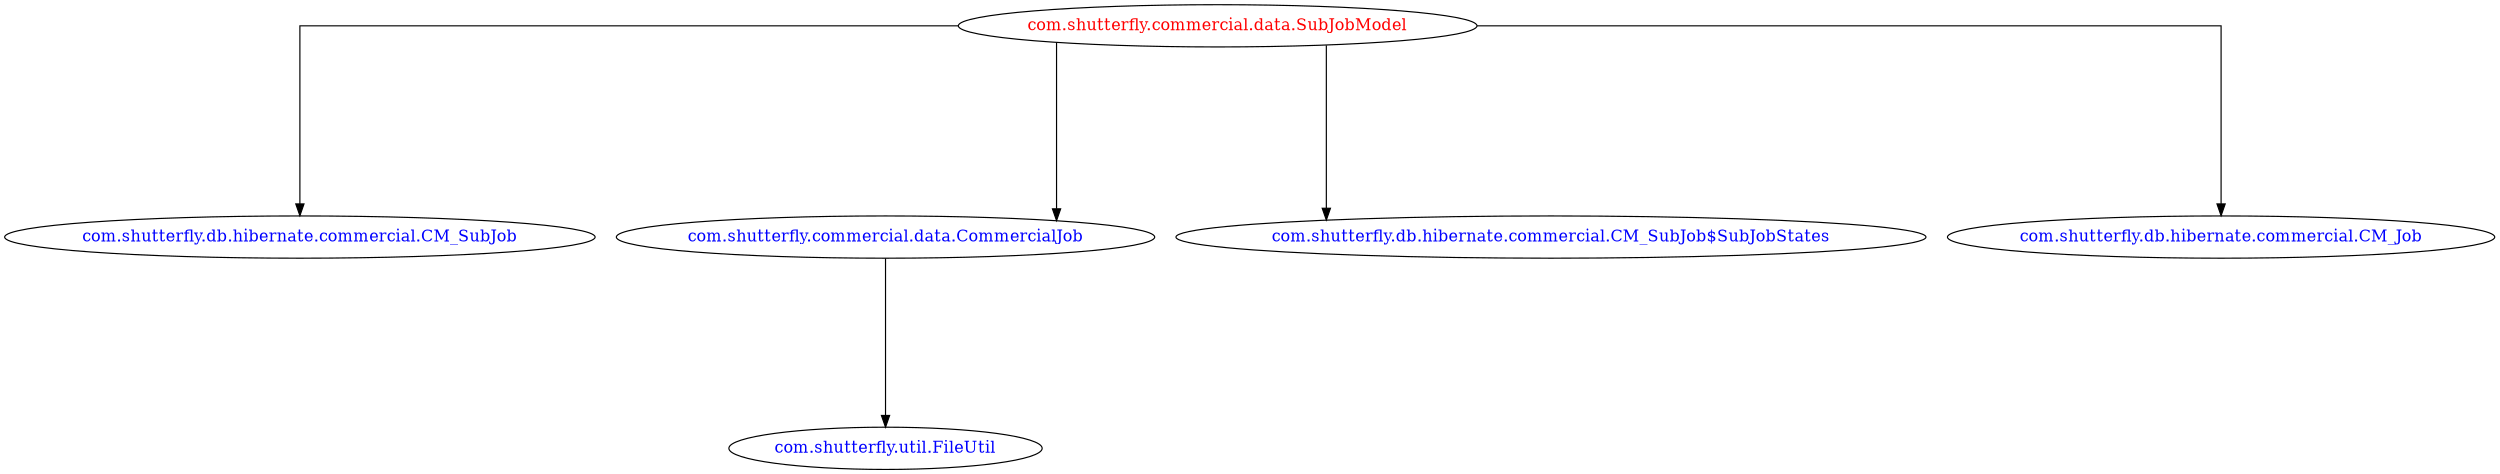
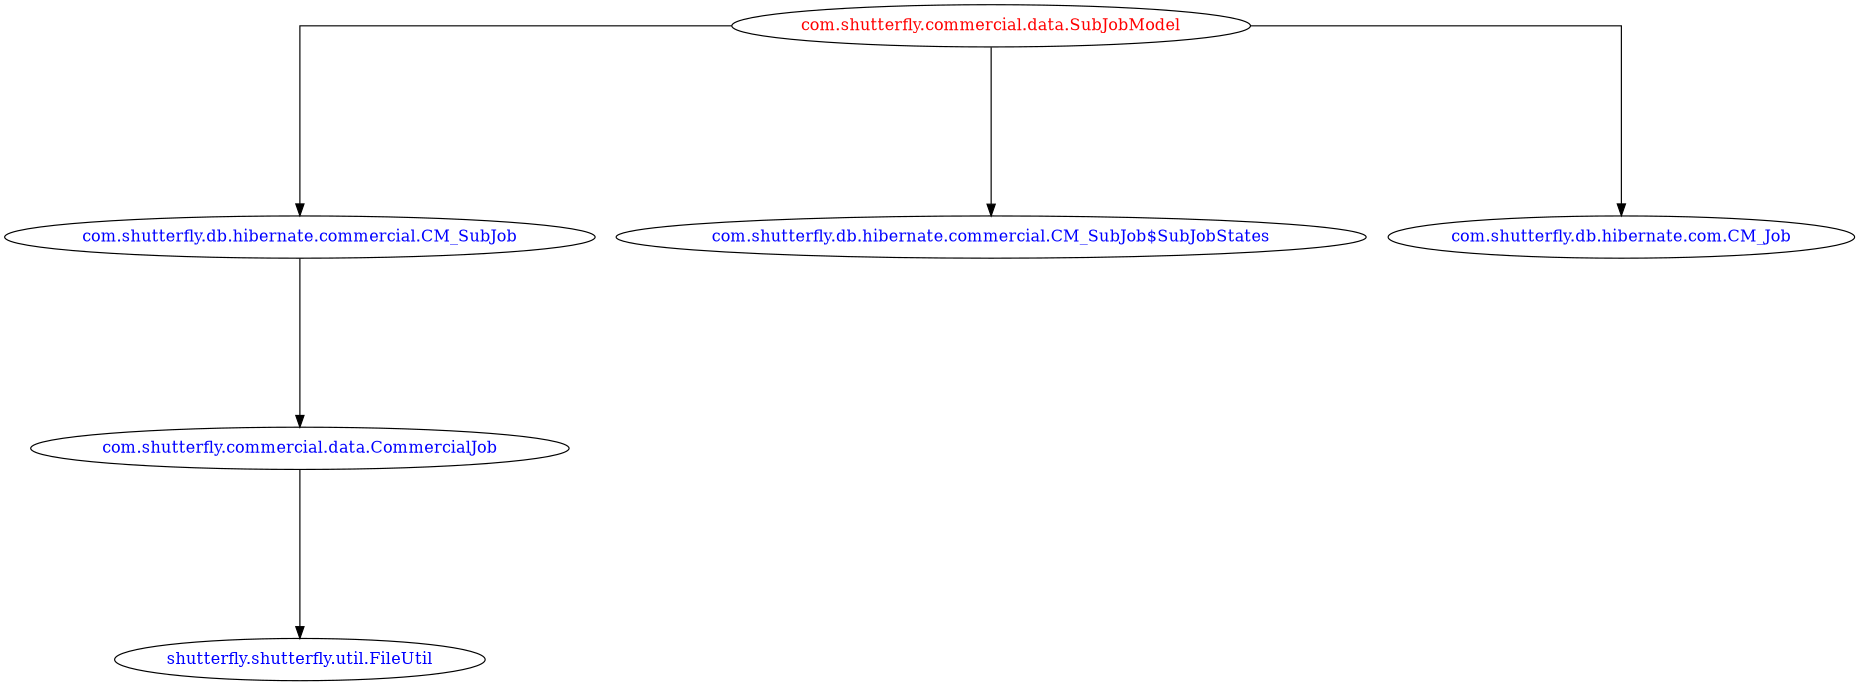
(1057, 126) -> (300, 337)
(2221, 237) -> (1621, 237)
(886, 448) -> (300, 660)
